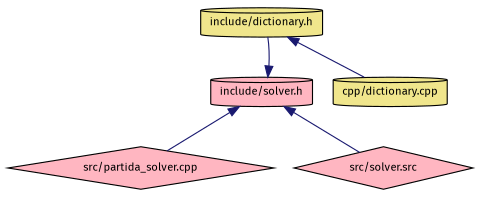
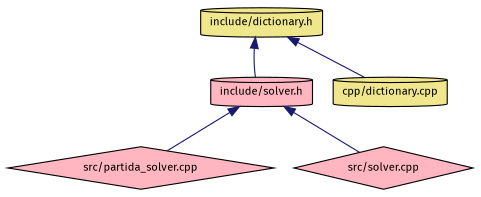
(269, 52) -> (254, 63)
(383, 168) -> (383, 168)
